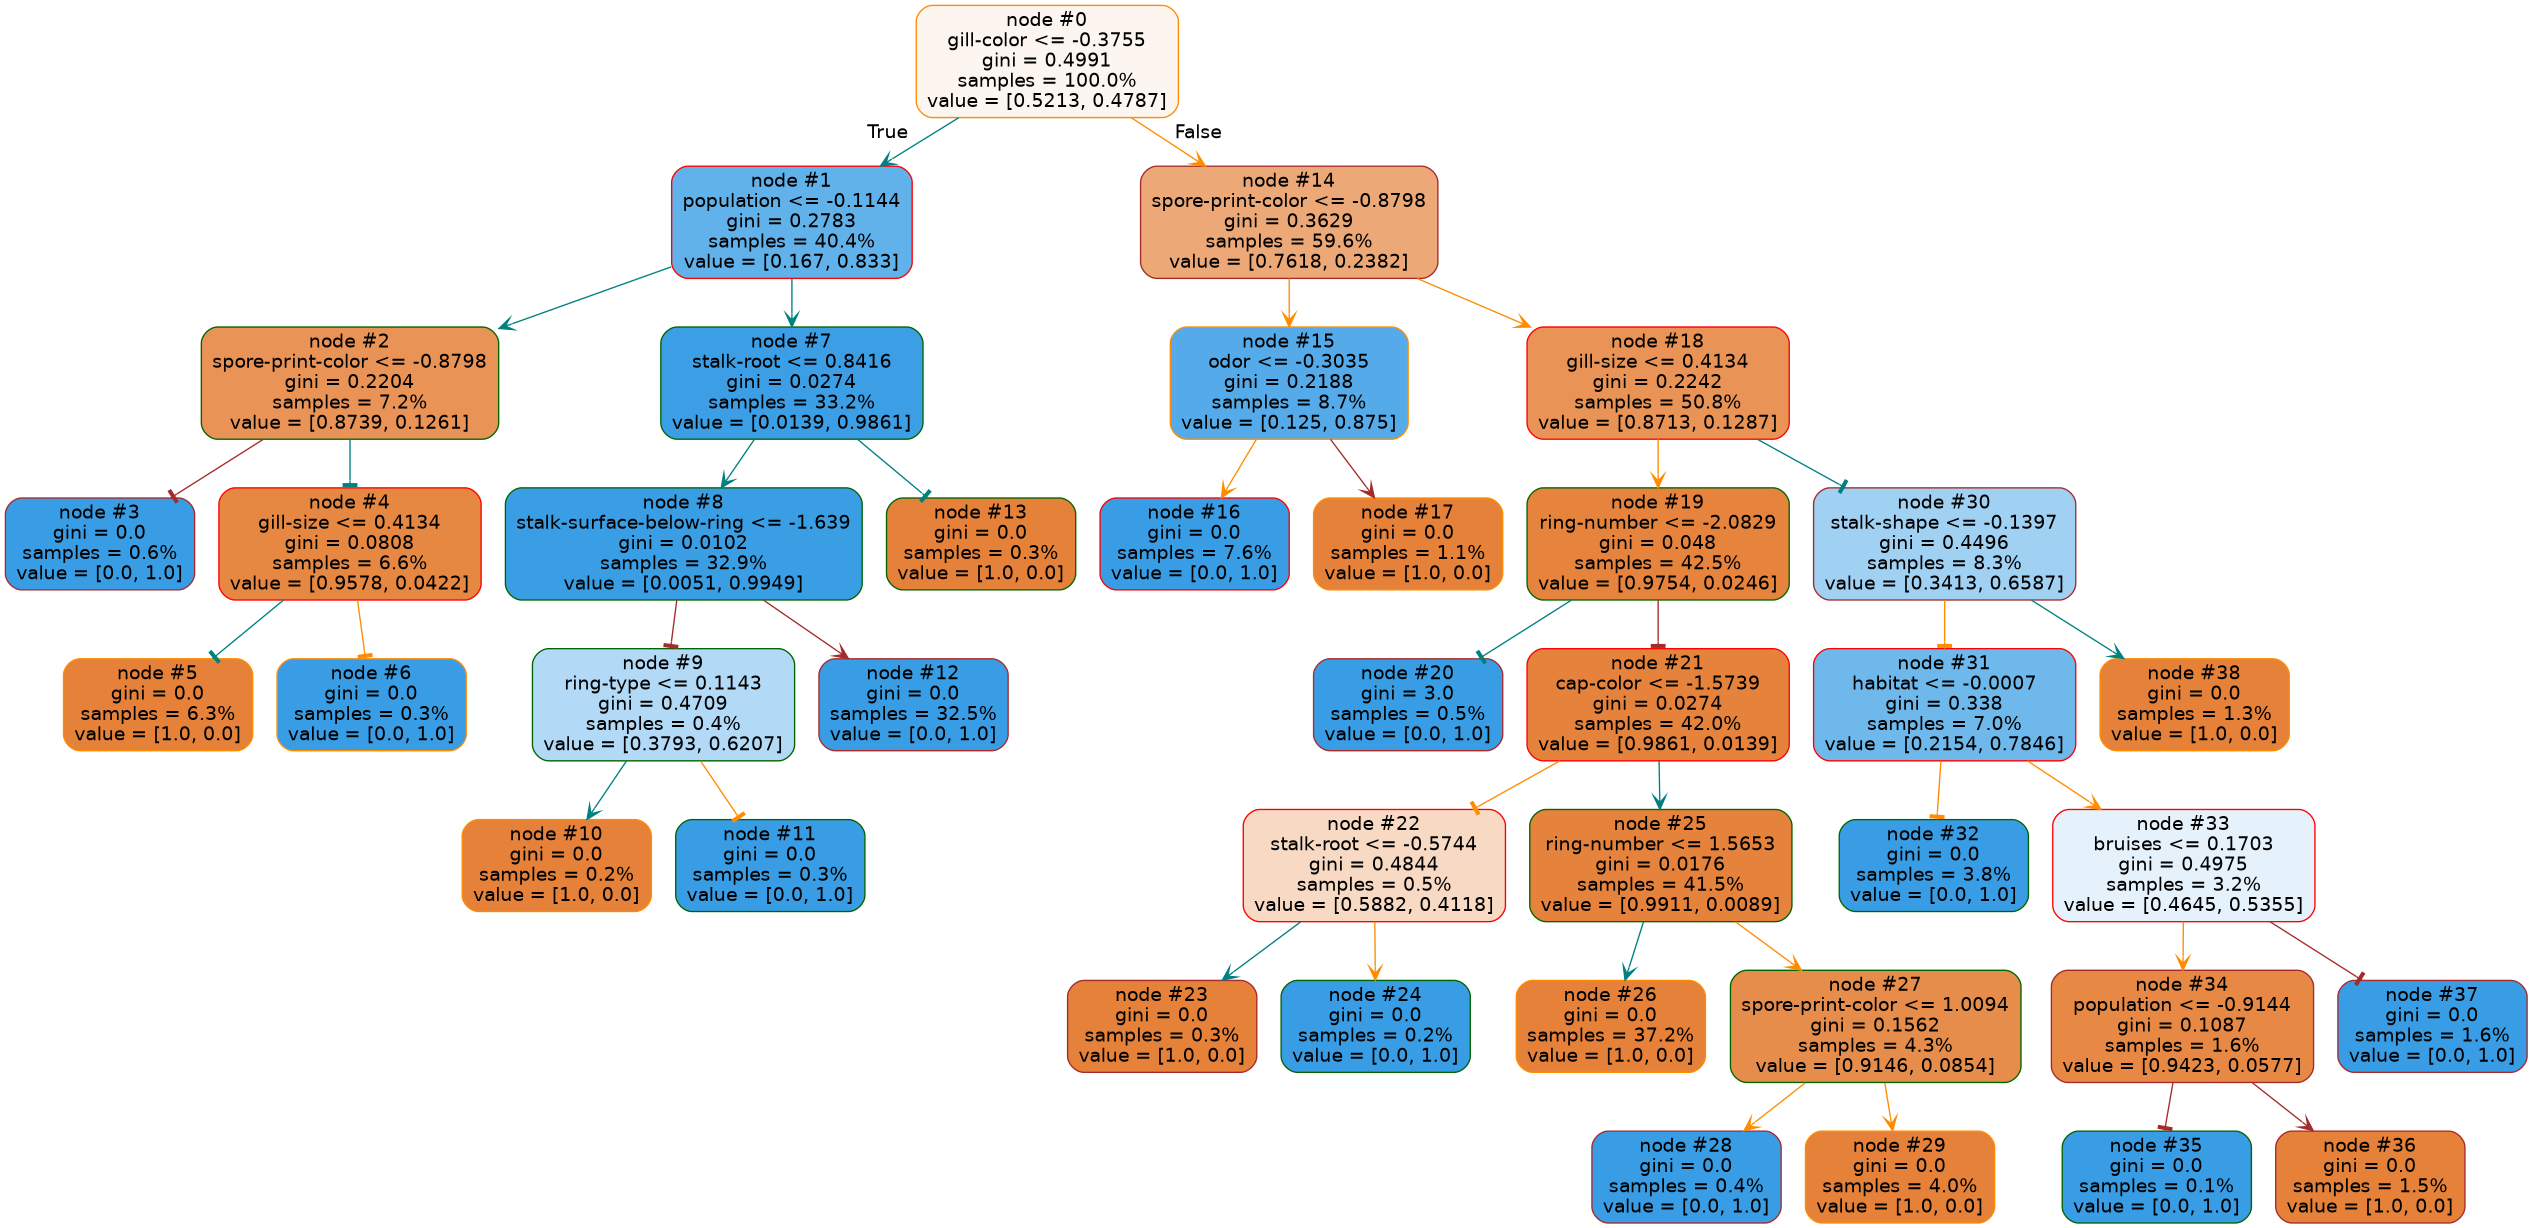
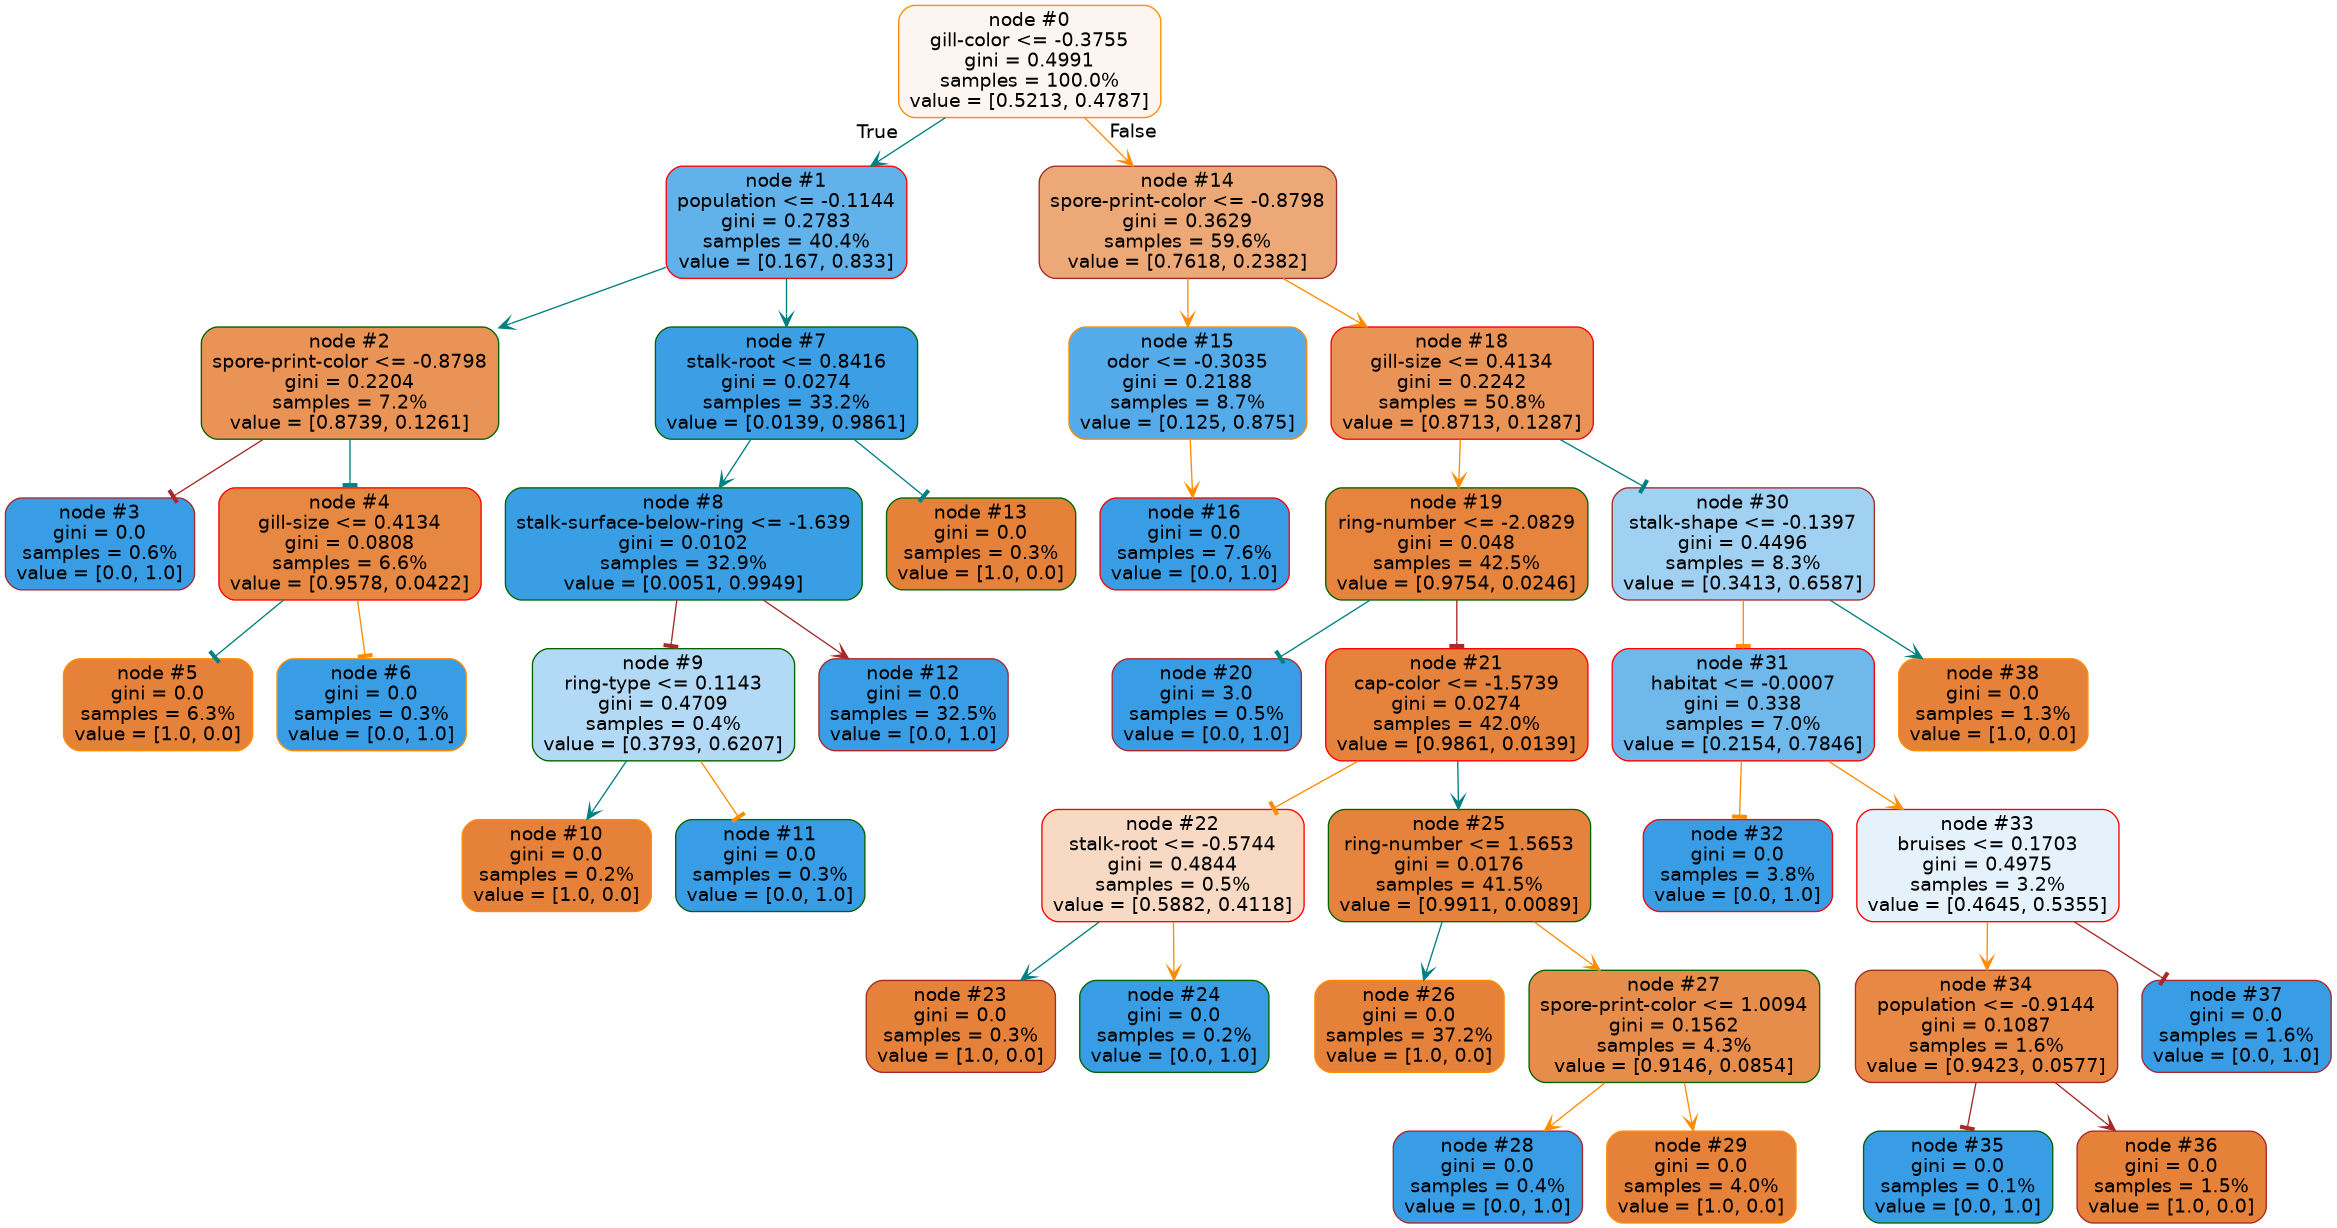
(1408, 544) -> none
(1934, 866) -> (1738, 866)
